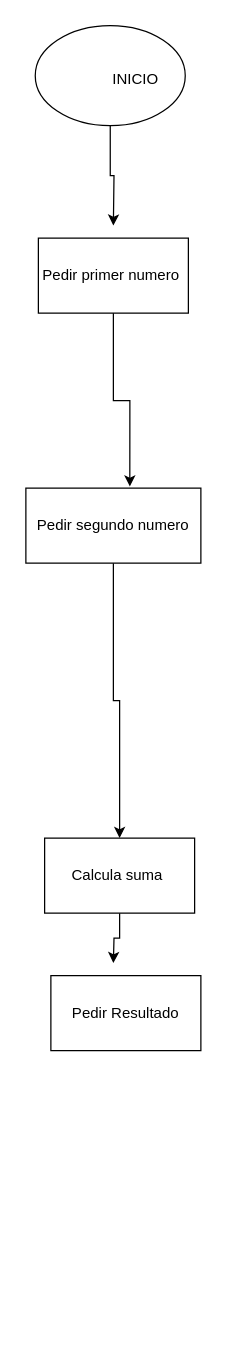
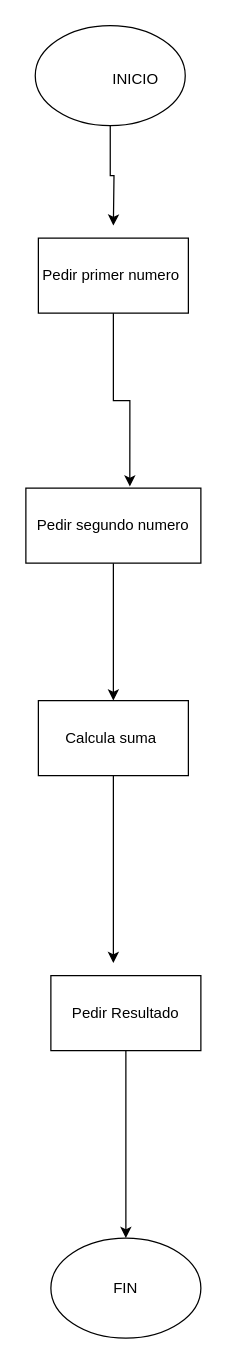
(119, 876) -> (113, 738)
none -> (126, 1140)
none -> (126, 1288)
